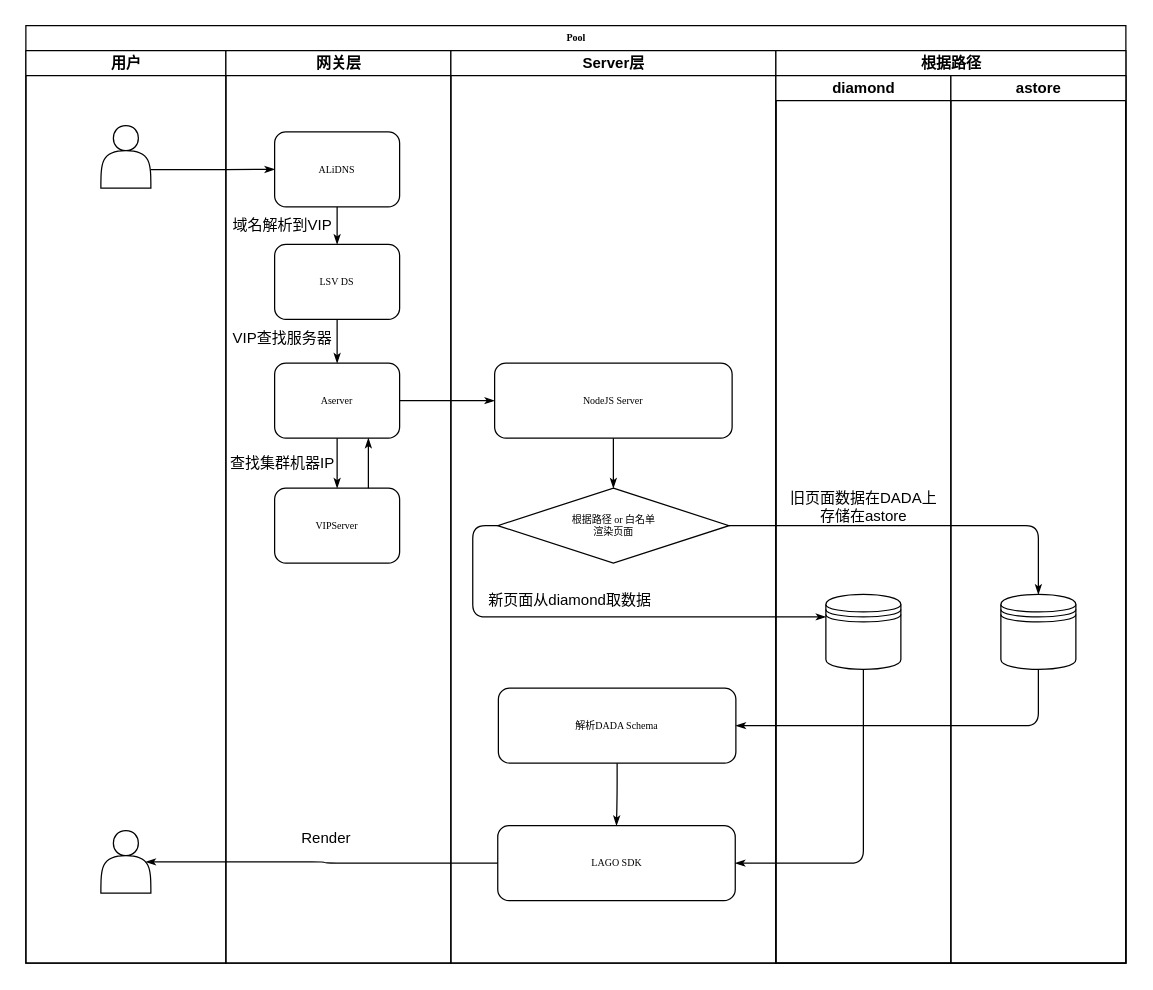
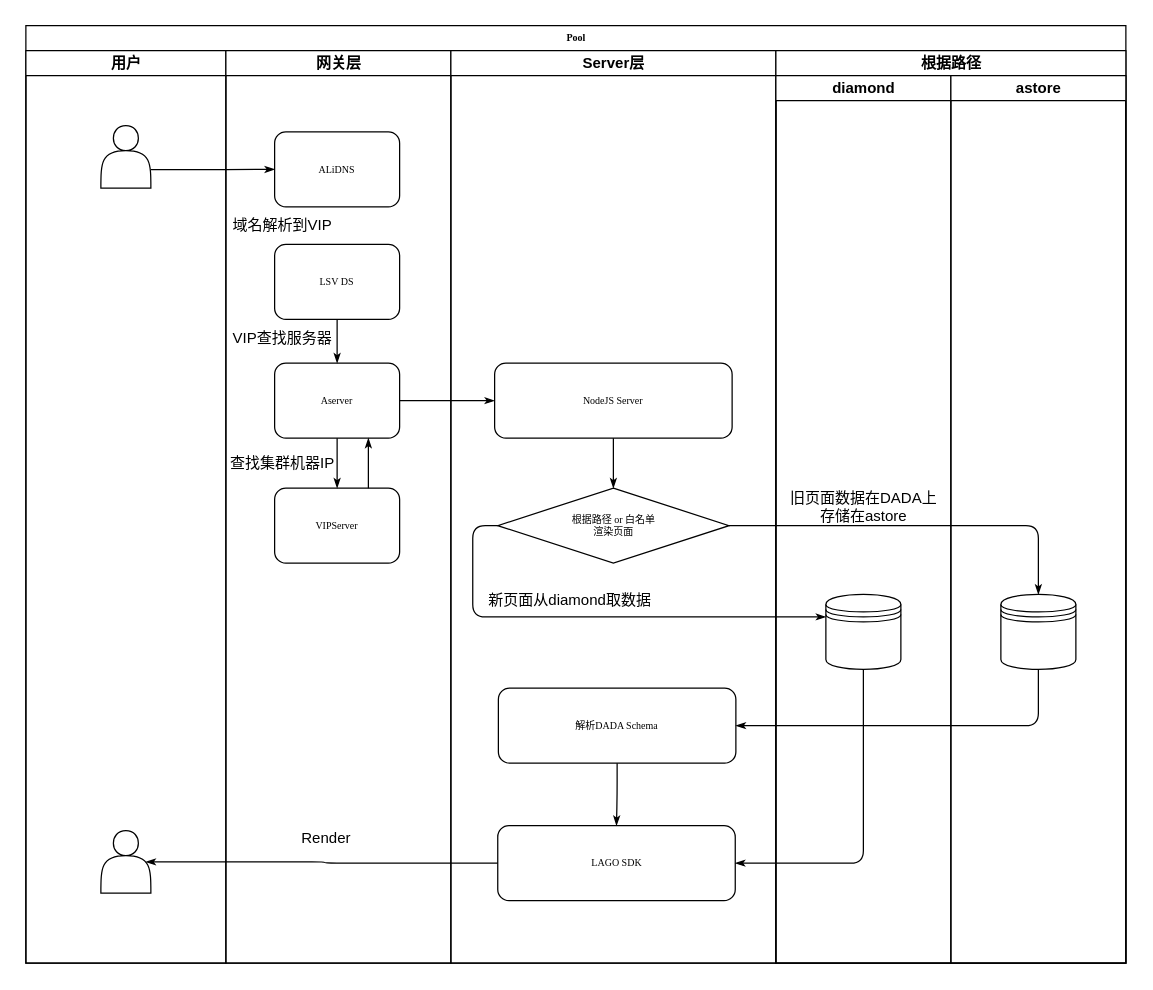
(337, 222) -> none
